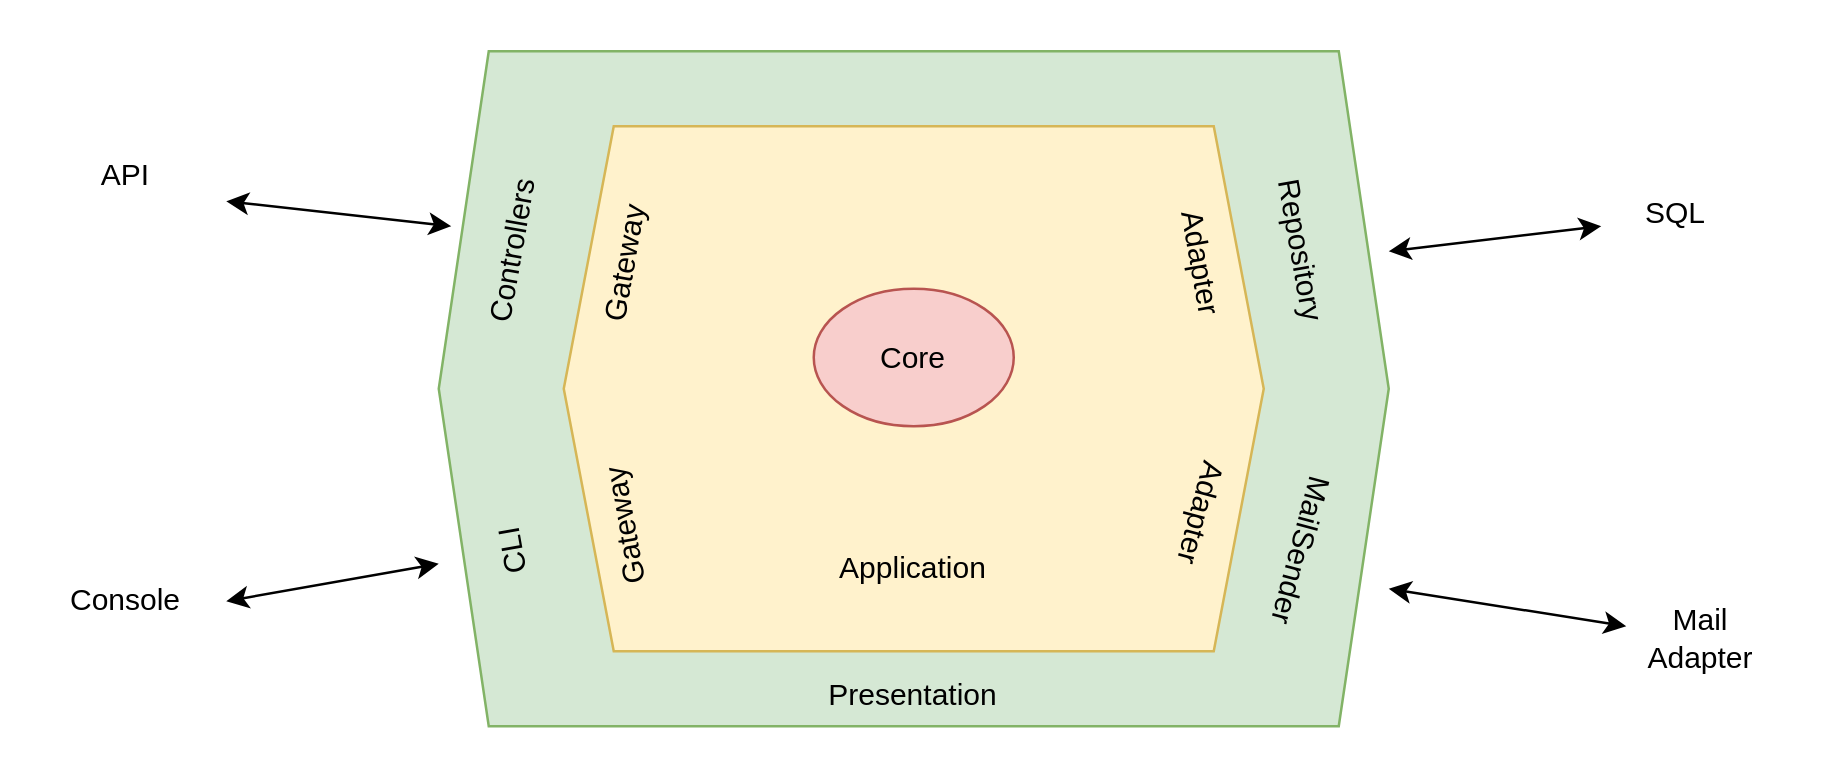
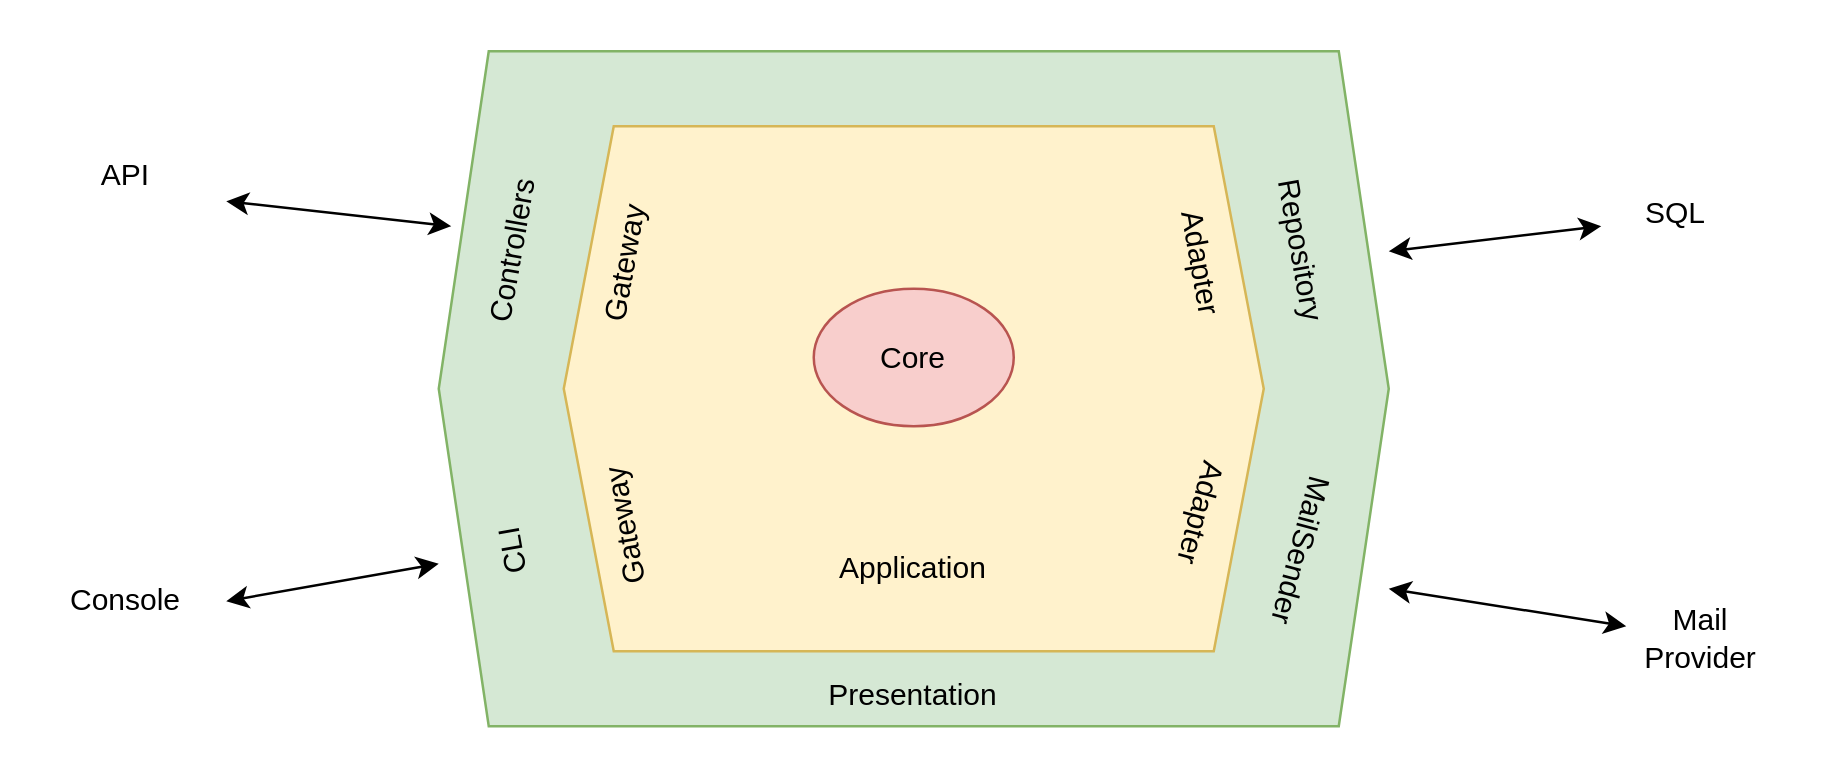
(1701, 639) -> (1701, 639)
